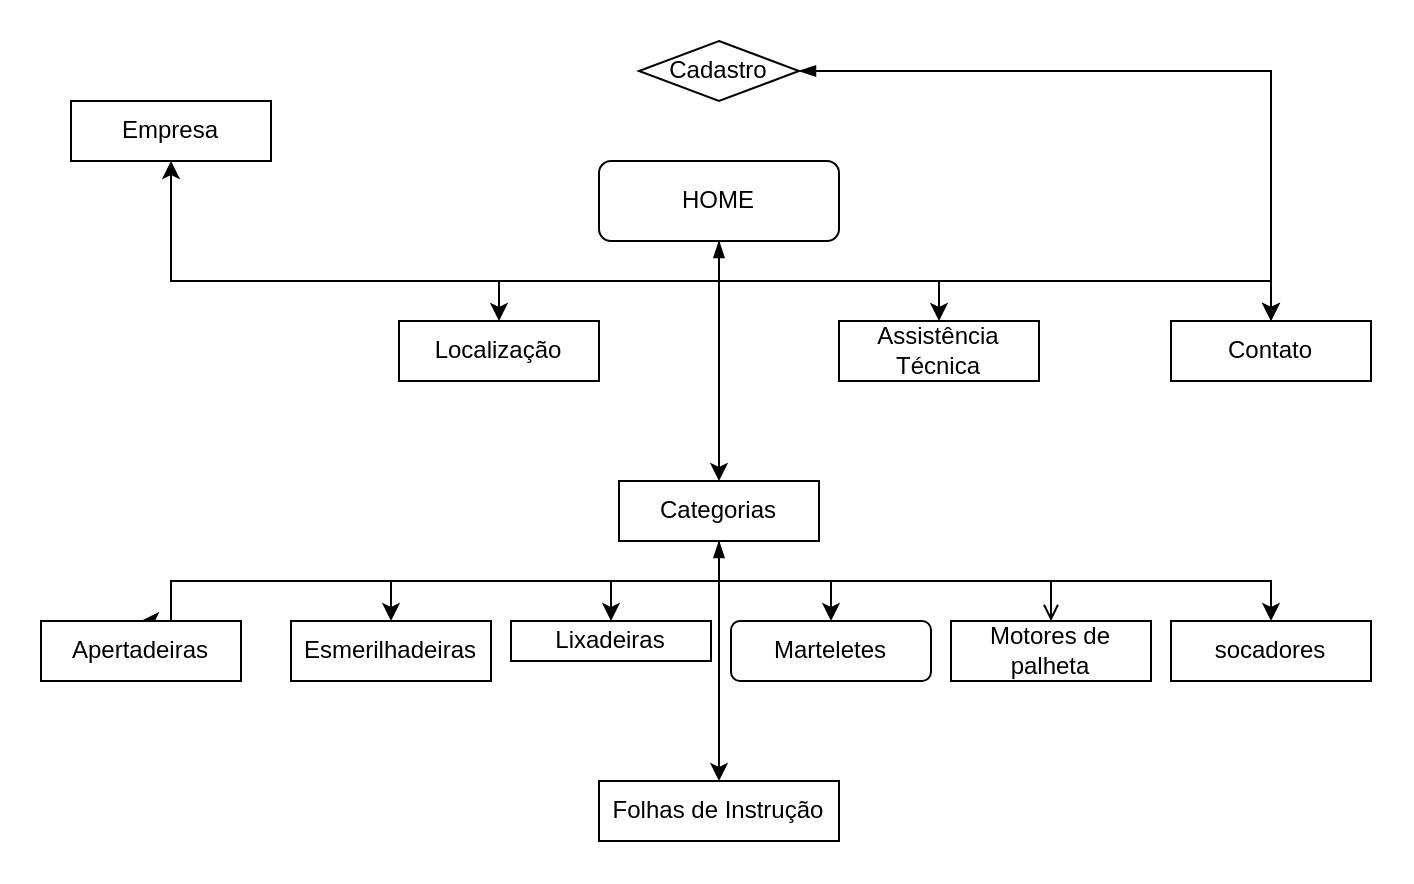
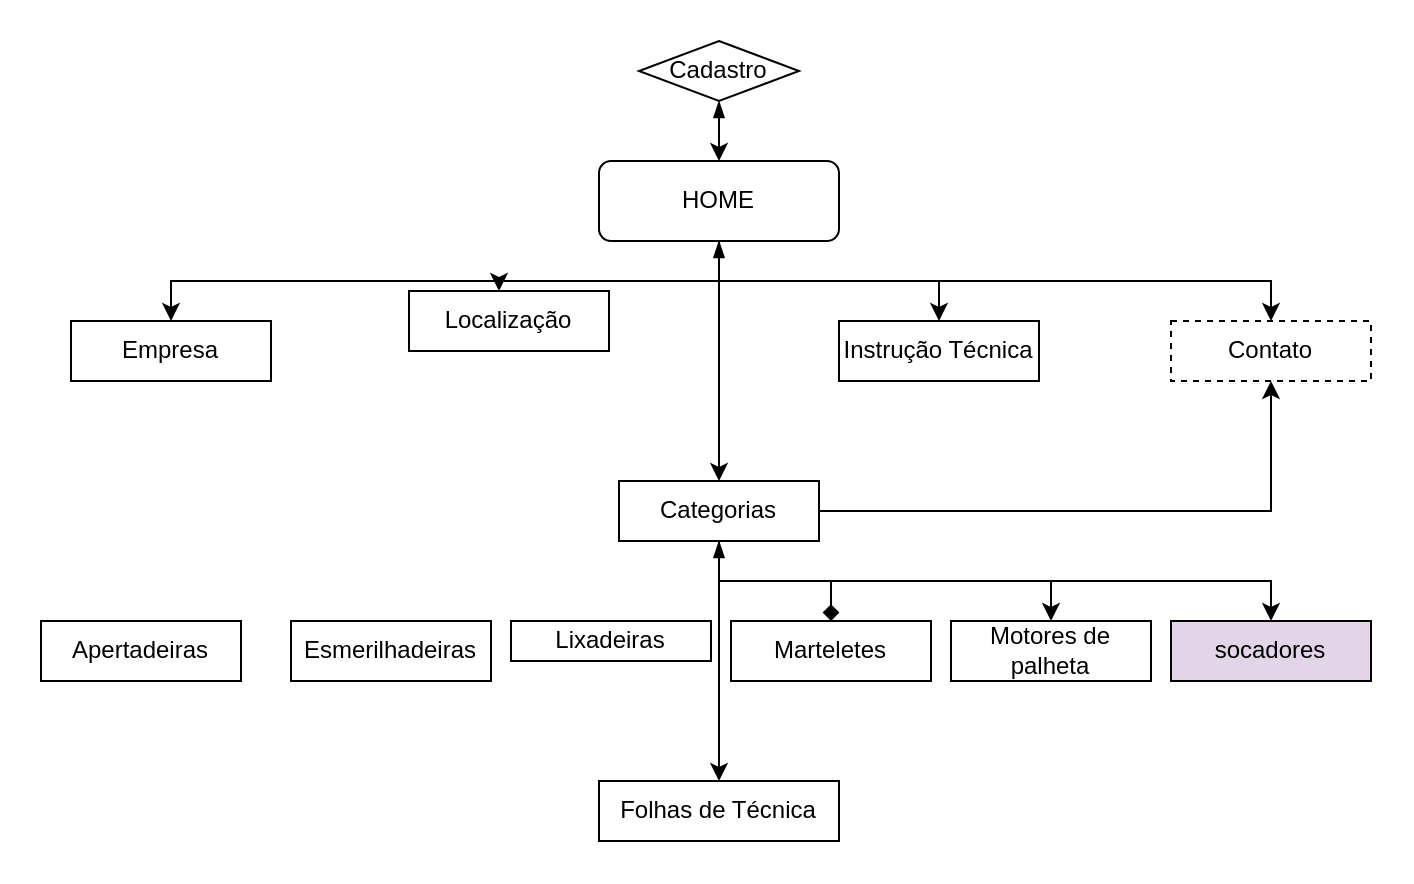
(1147, 71) -> (719, 129)
(171, 131) -> (171, 351)
(499, 351) -> (509, 321)
(939, 351) -> (939, 351)
(1271, 351) -> (1271, 351)
(258, 581) -> none
(391, 596) -> none
(611, 596) -> (1103, 511)
(831, 606) -> (831, 605)
(1051, 609) -> (1051, 606)
(831, 651) -> (831, 651)
(1271, 651) -> (1271, 651)
(719, 811) -> (719, 811)
